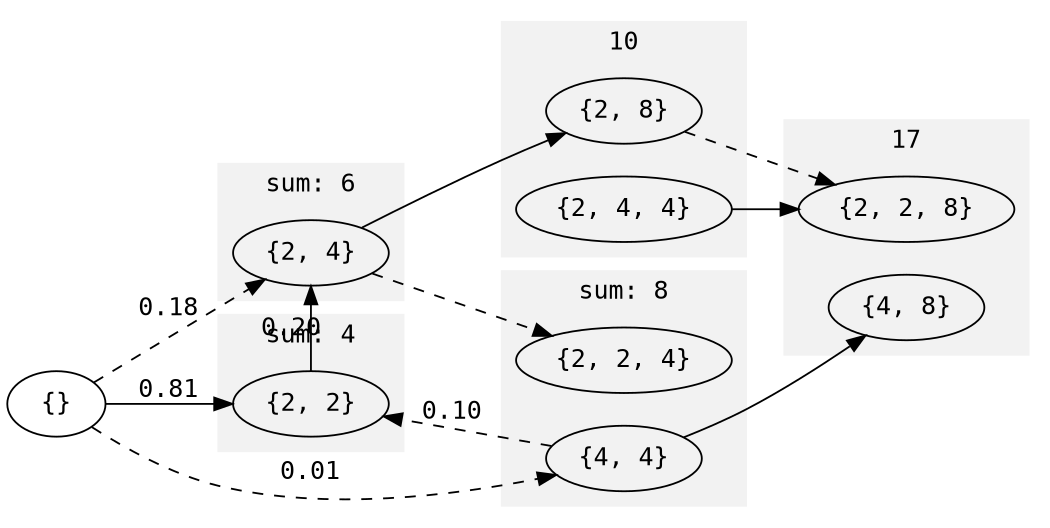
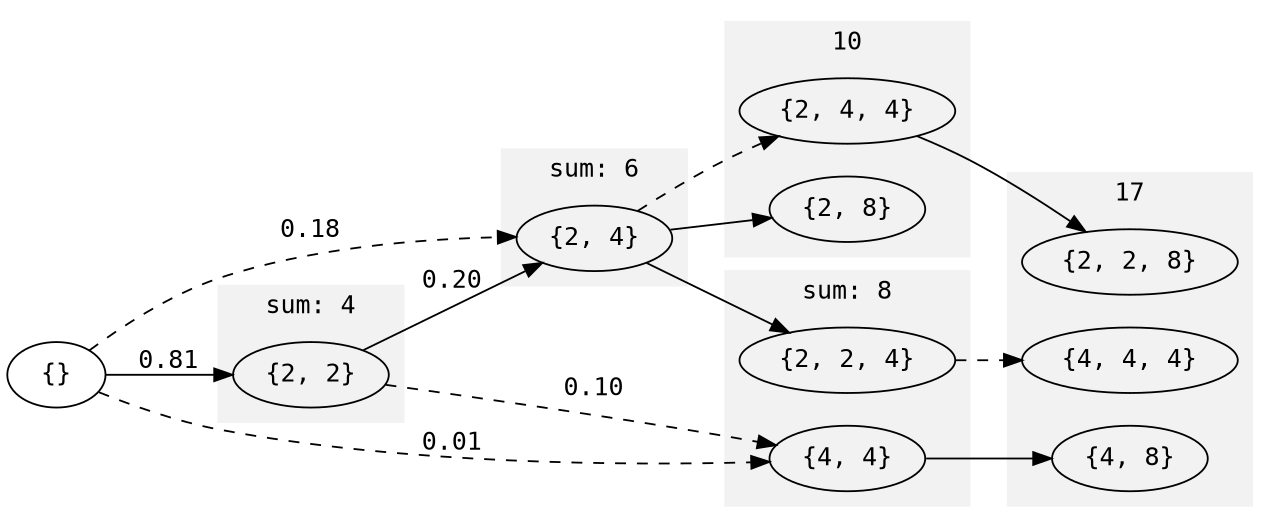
(758, 157) -> none
none -> (698, 175)
(453, 302) -> (710, 294)
none -> (1130, 360)
(477, 433) -> (572, 412)
